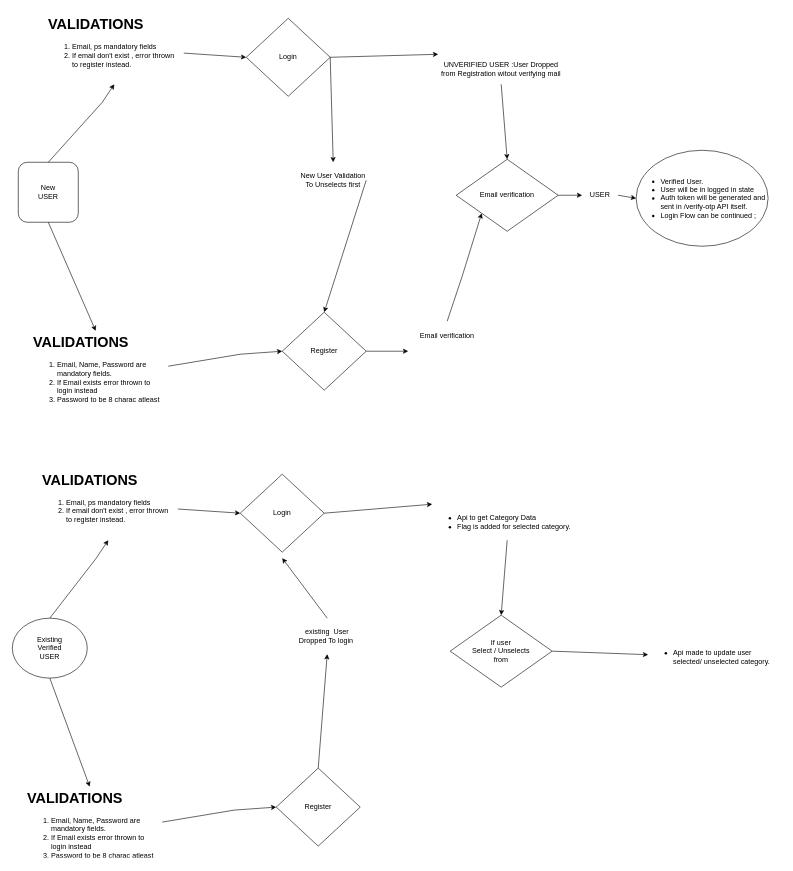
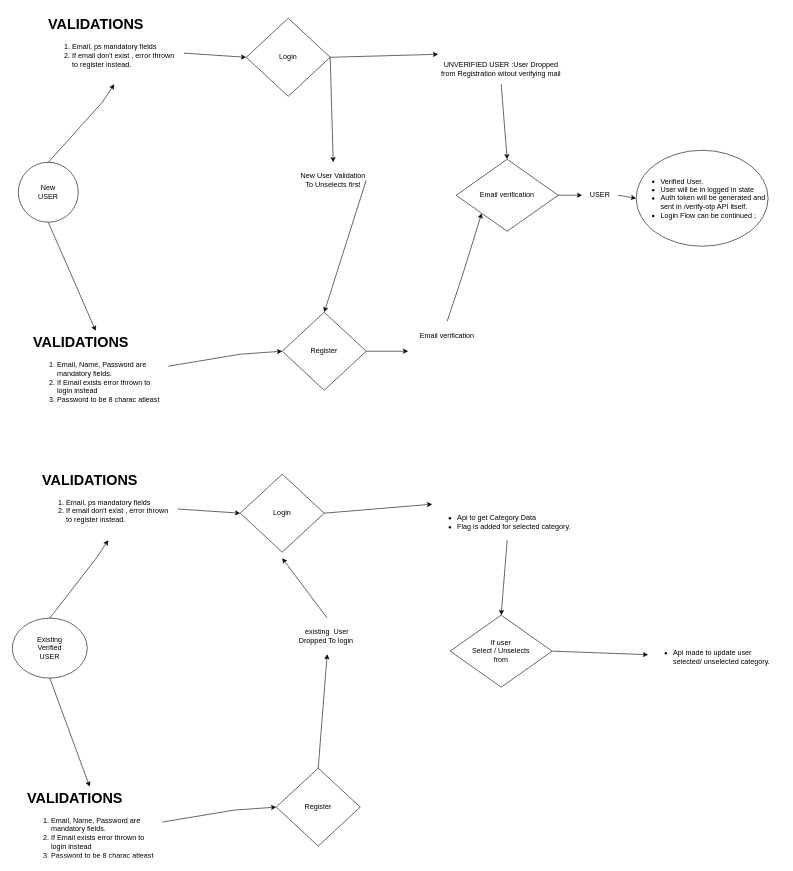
(48, 192) -> (48, 192)
